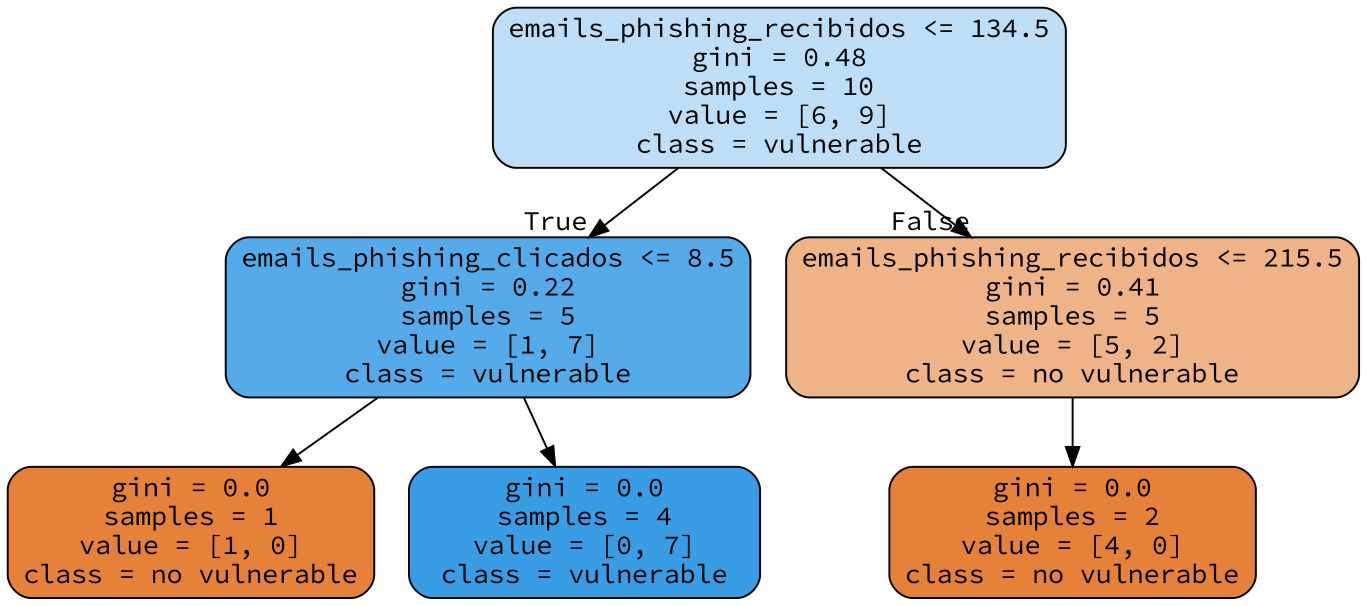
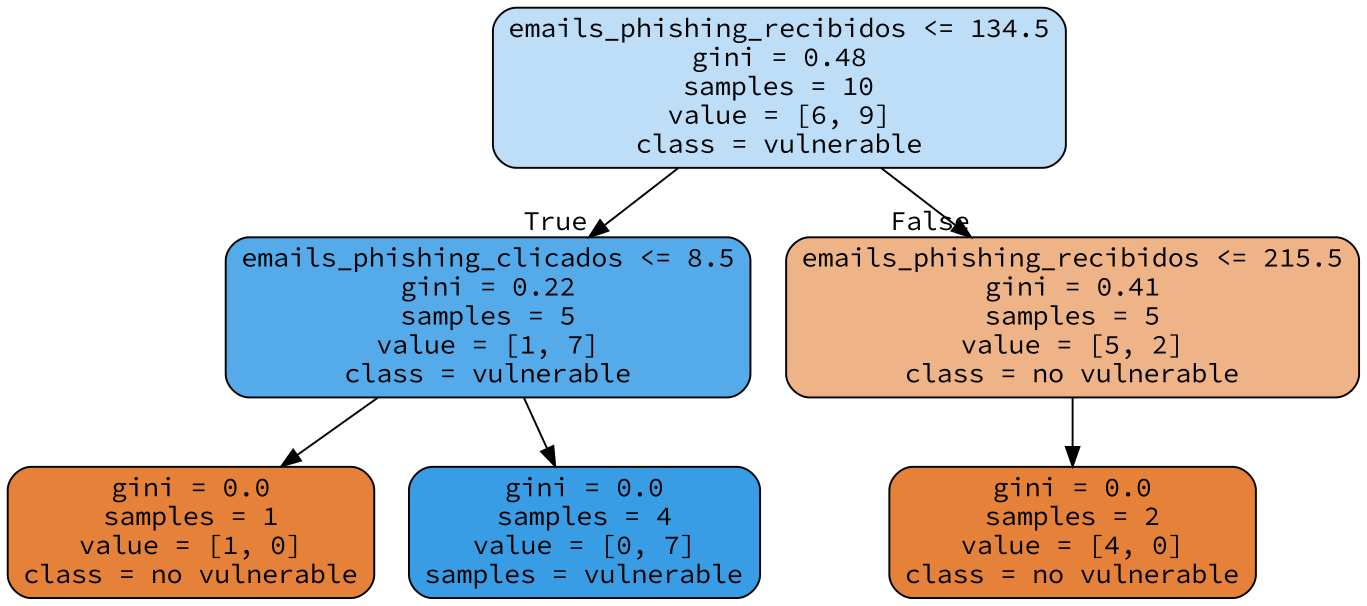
(585, 532) -> (585, 532)
